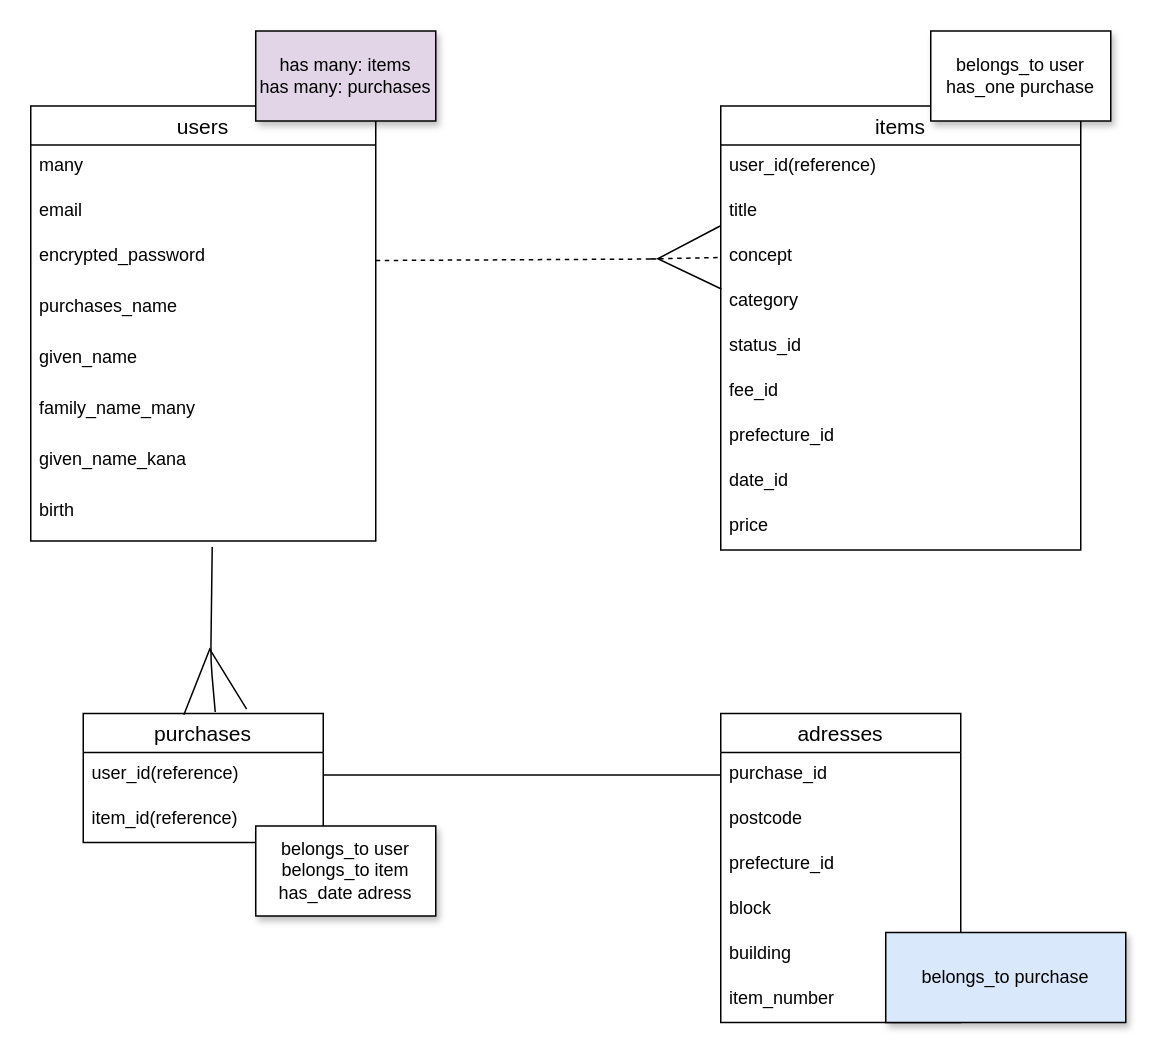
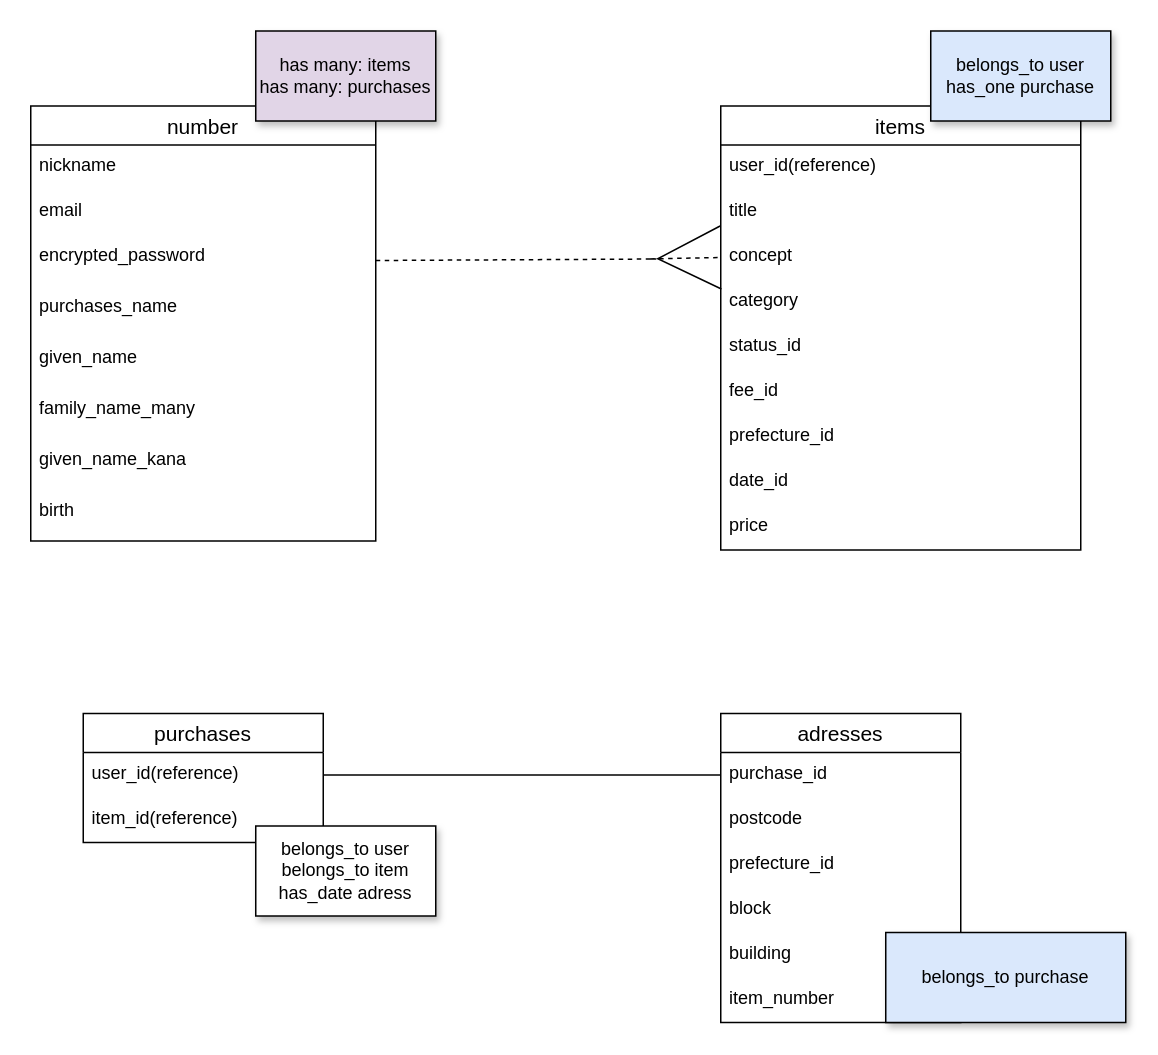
(1021, 76) -> (1021, 76)
(203, 127) -> (203, 127)
(59, 165) -> (77, 165)
(211, 625) -> none
